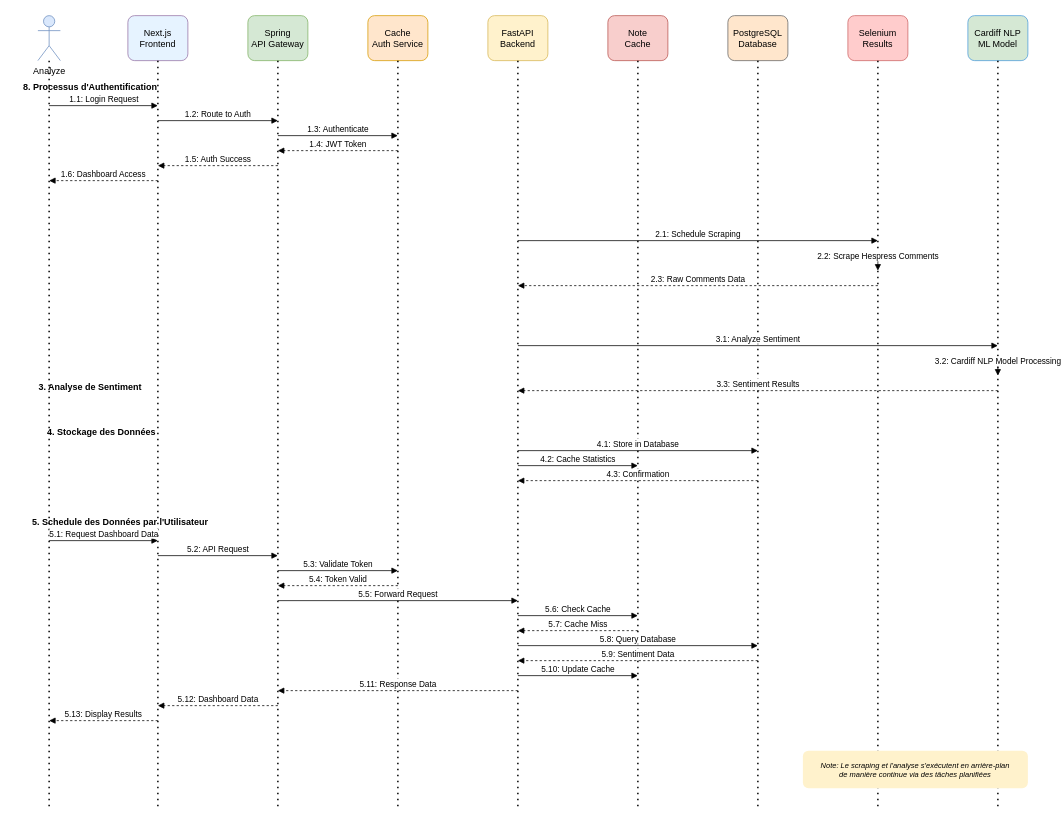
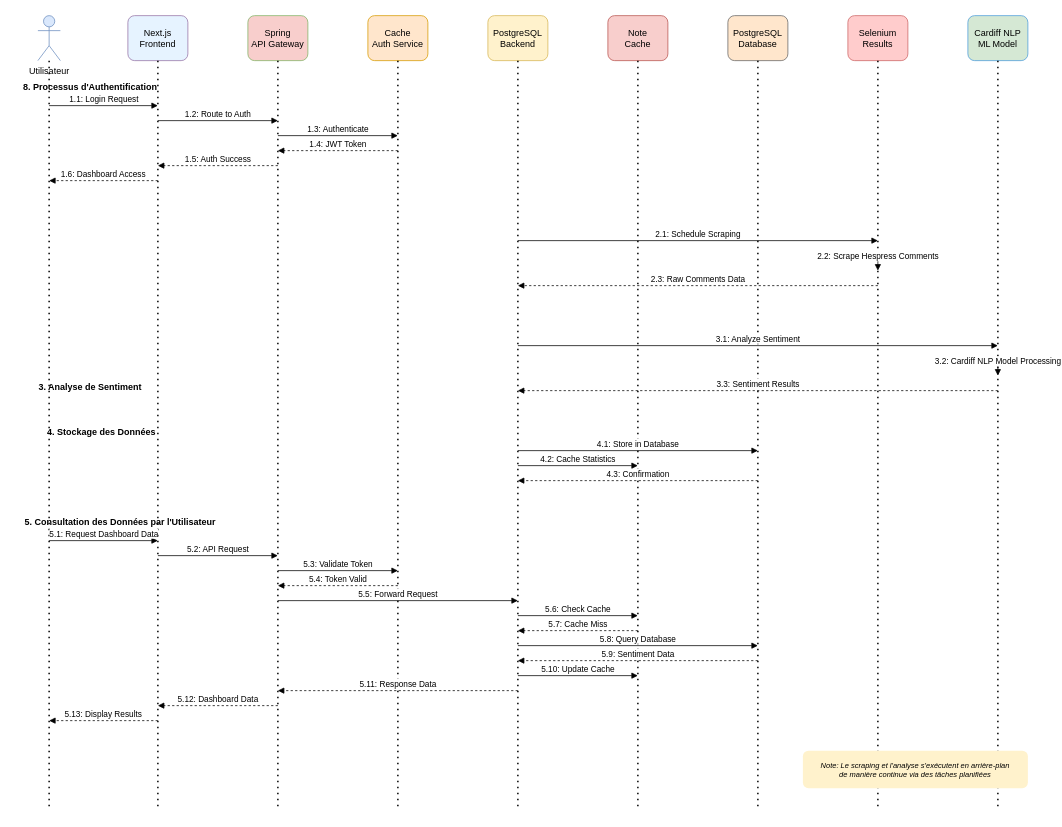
(278, 38) -> (278, 38)
(518, 38) -> (518, 38)
(50, 71) -> (50, 71)
(120, 522) -> (120, 522)
